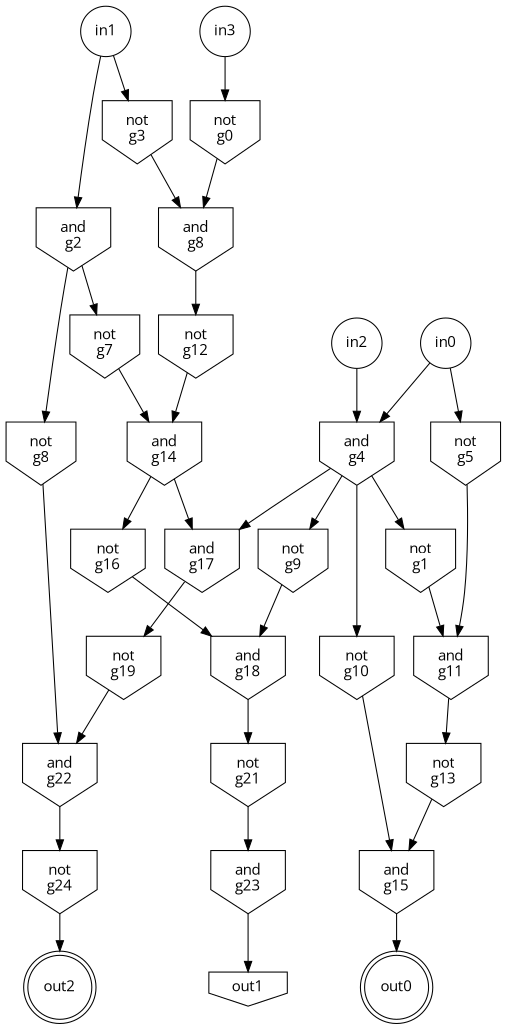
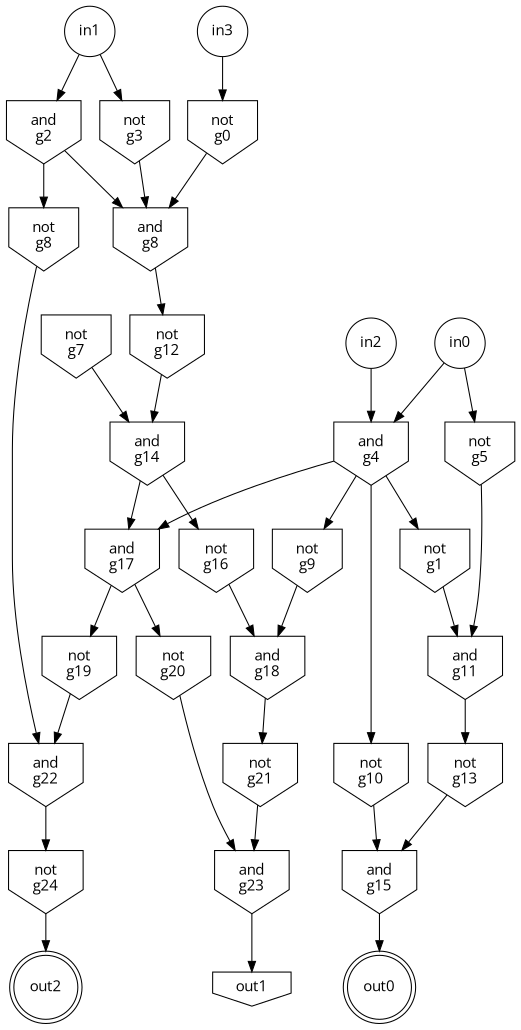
(88, 285) -> (90, 175)
none -> (173, 665)
